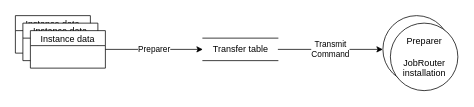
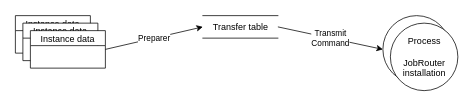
(240, 49) -> (240, 27)
(425, 57) -> (425, 57)
